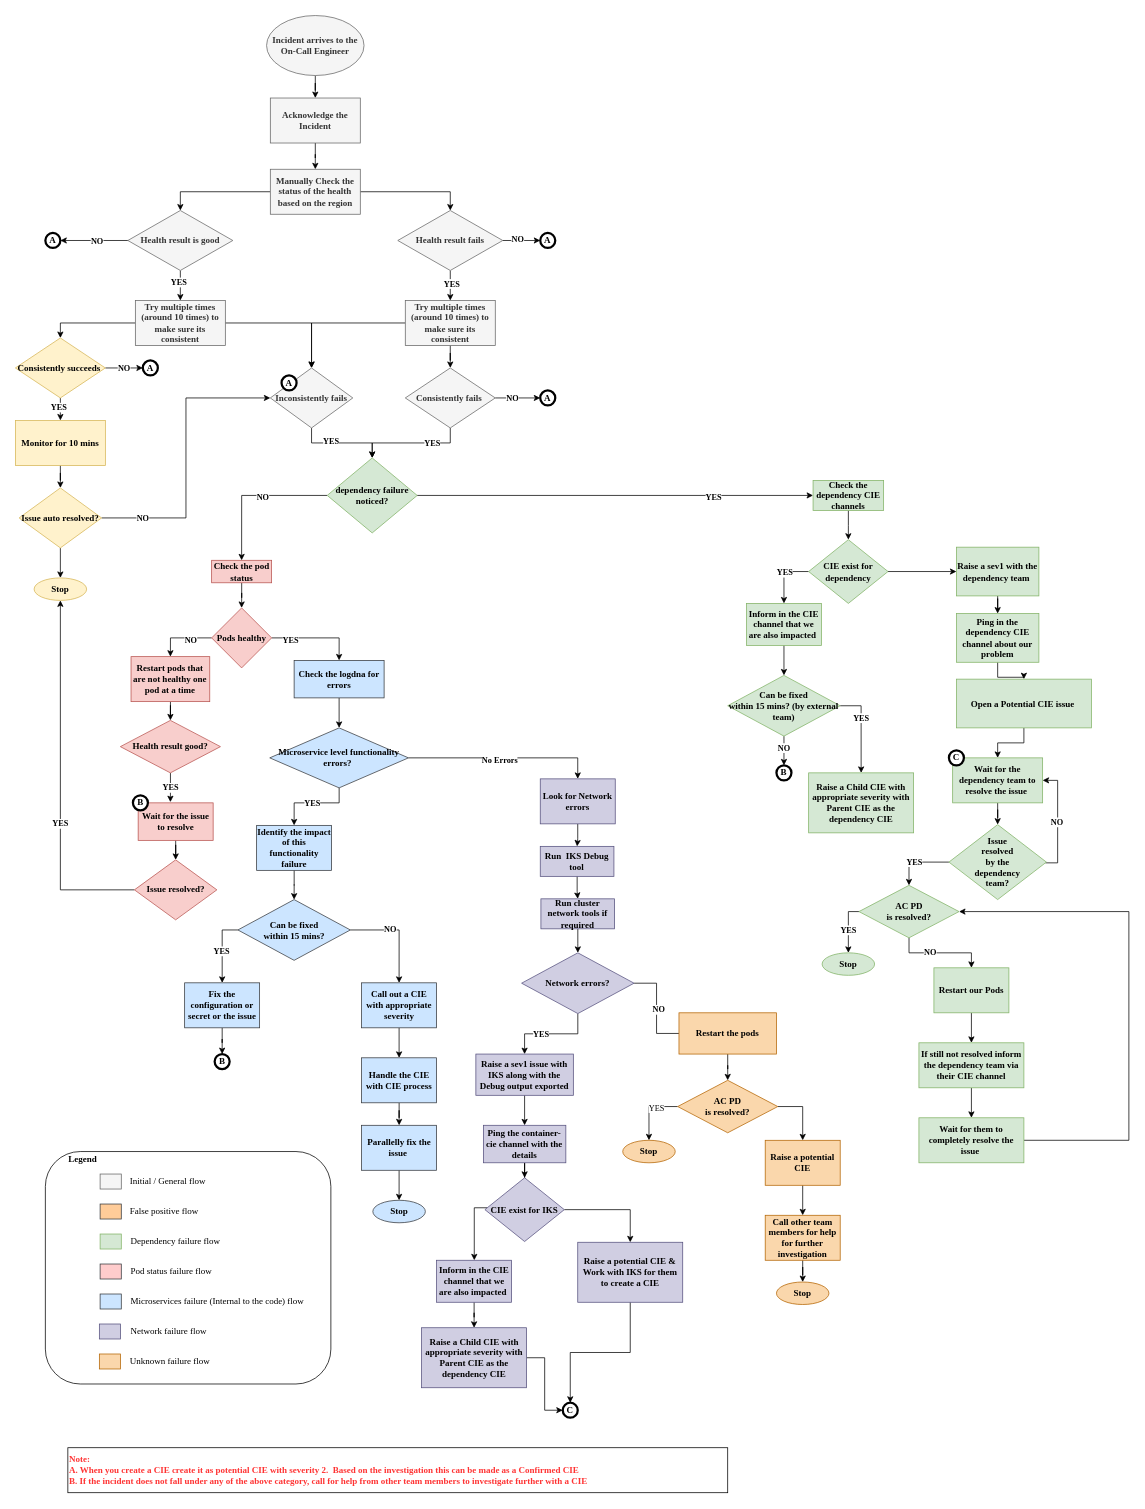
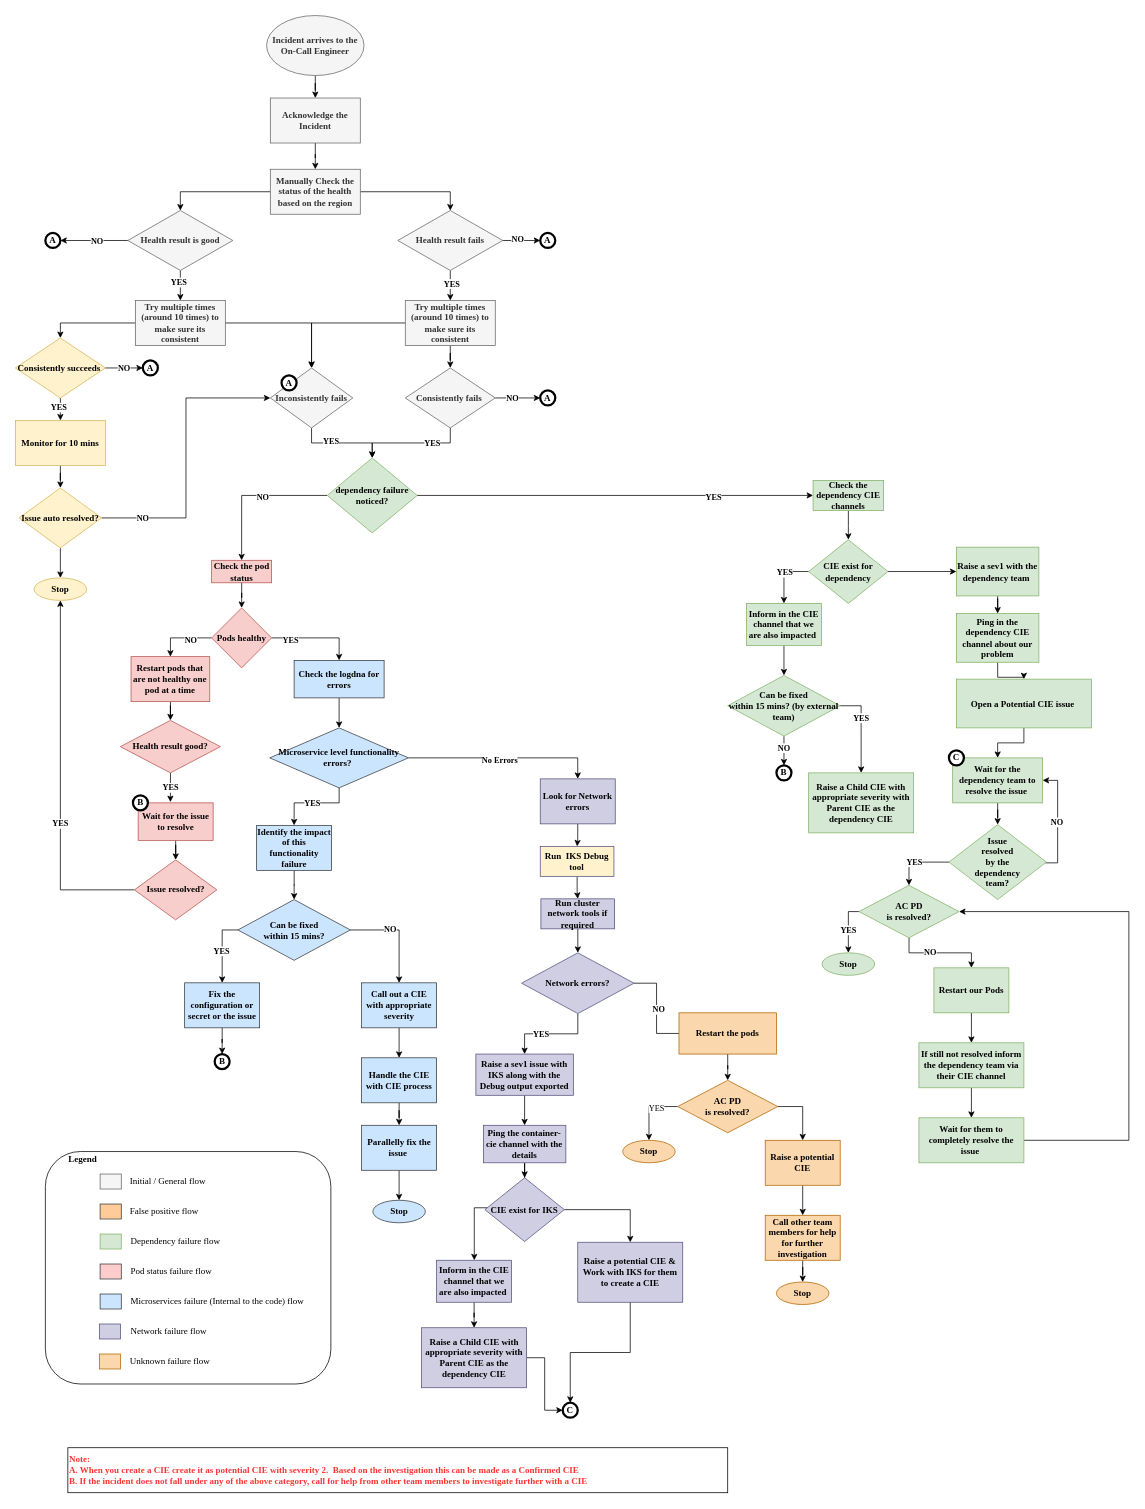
(577, 861) -> (577, 861)
